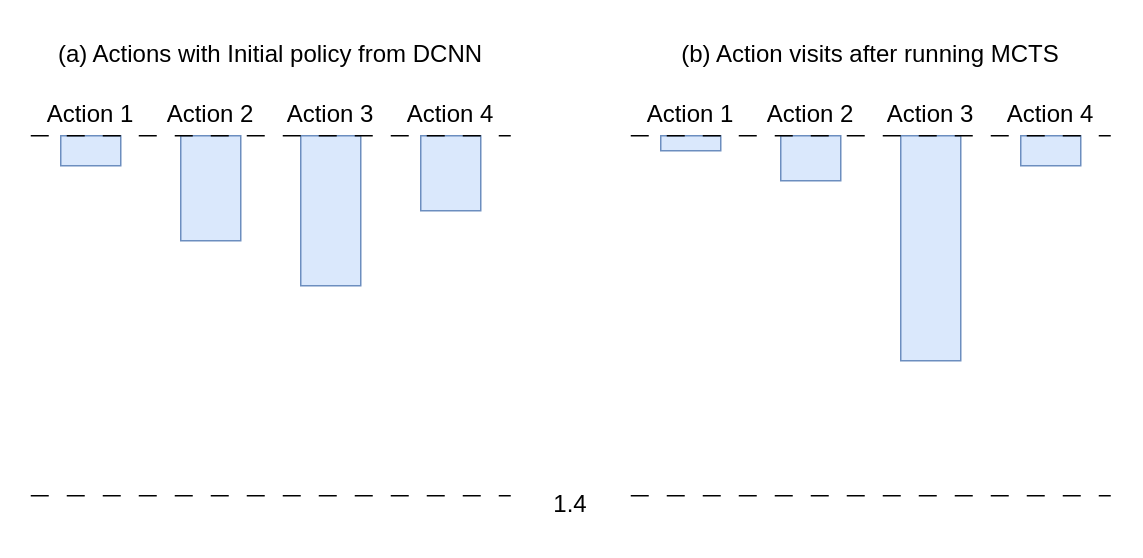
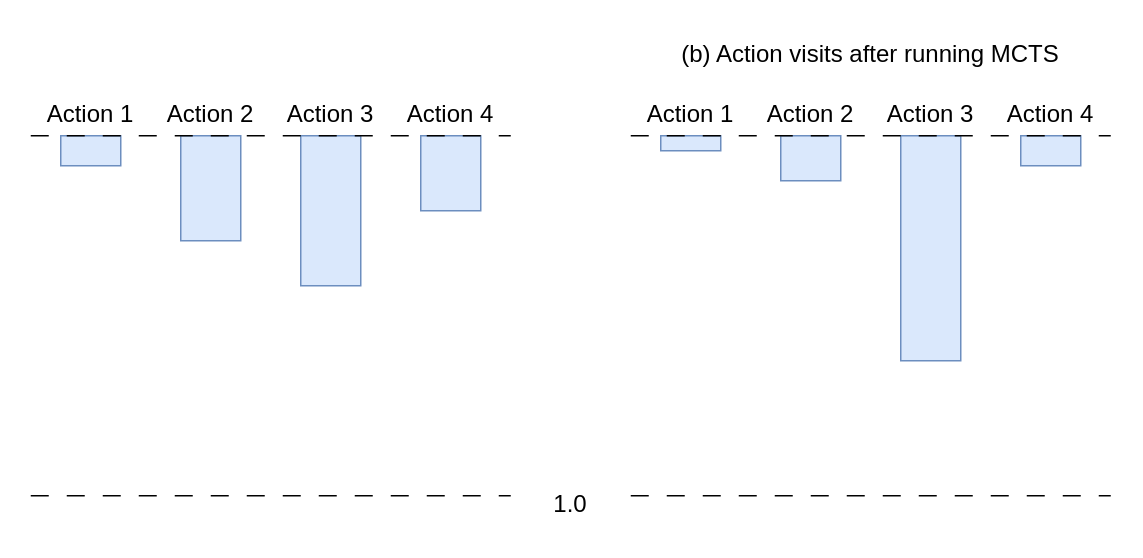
(271, 53) -> none
(571, 503) -> (571, 503)
